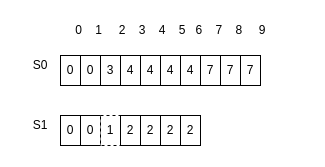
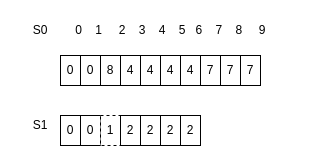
(41, 66) -> (41, 31)
(111, 71) -> (111, 71)
